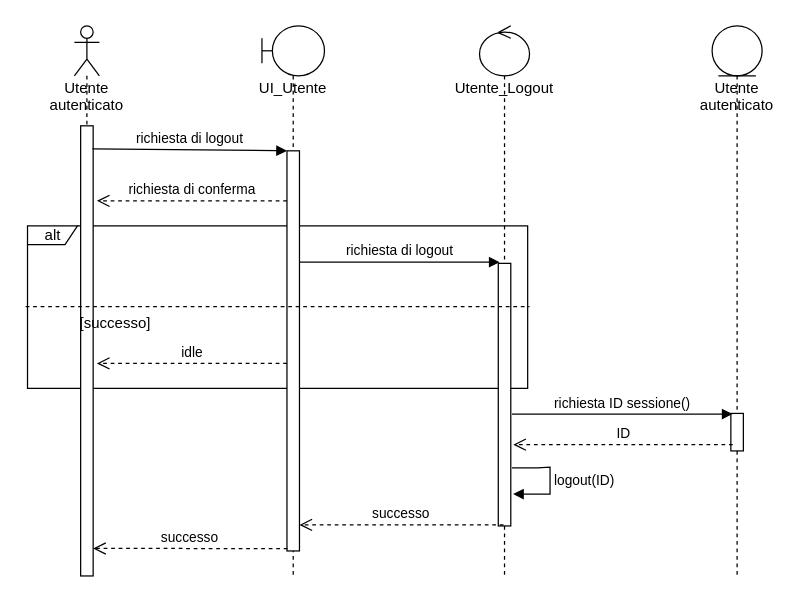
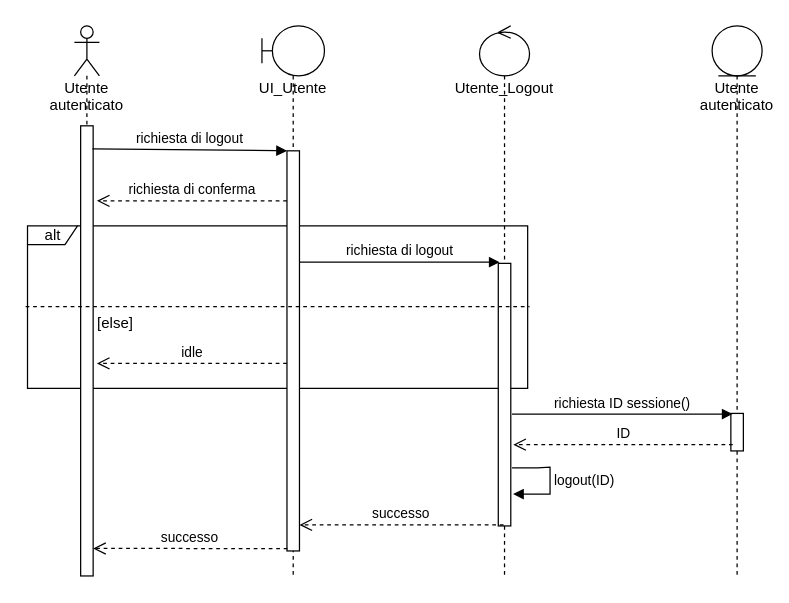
(115, 323) -> (115, 323)
